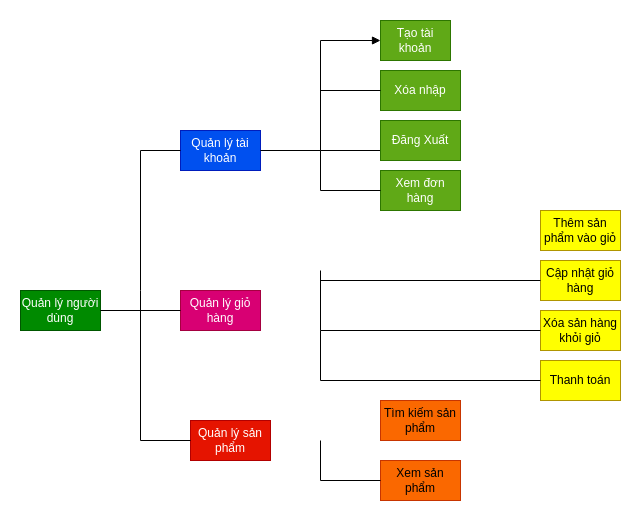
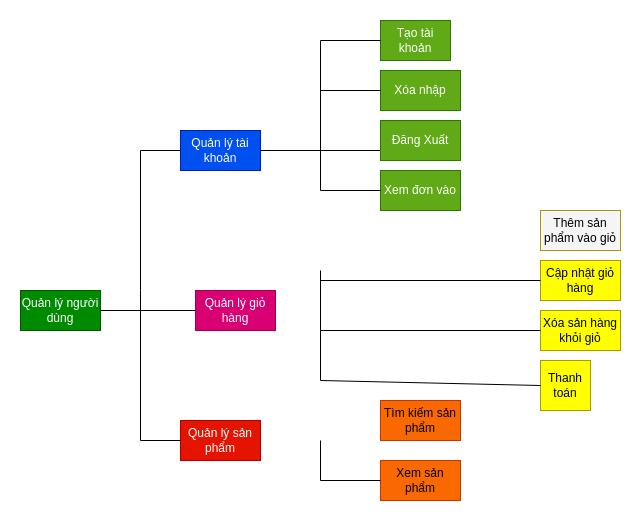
(371, 41) -> (374, 41)
(421, 191) -> (421, 191)
(581, 231) -> (581, 231)
(221, 311) -> (236, 311)
(581, 381) -> (566, 386)
(231, 441) -> (221, 441)
